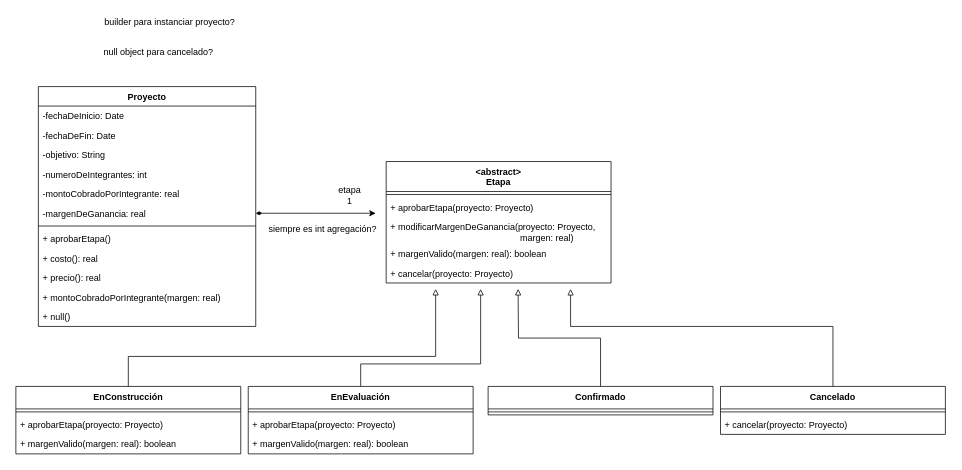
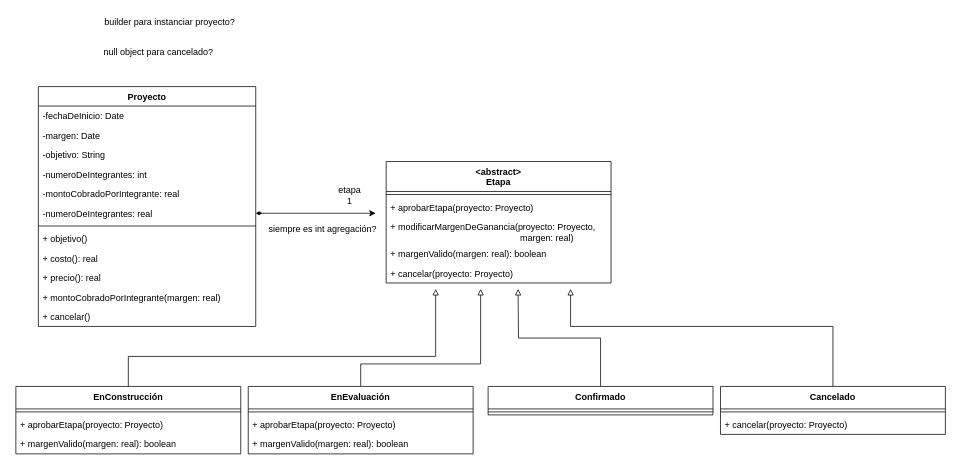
(81, 136) -> (72, 136)
(95, 214) -> (104, 214)
(81, 239) -> (70, 239)
(59, 317) -> (70, 317)
